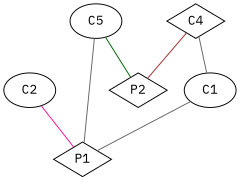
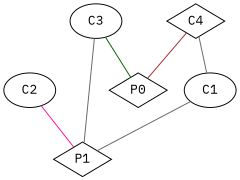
(96, 21) -> (96, 21)
(138, 90) -> (138, 90)
